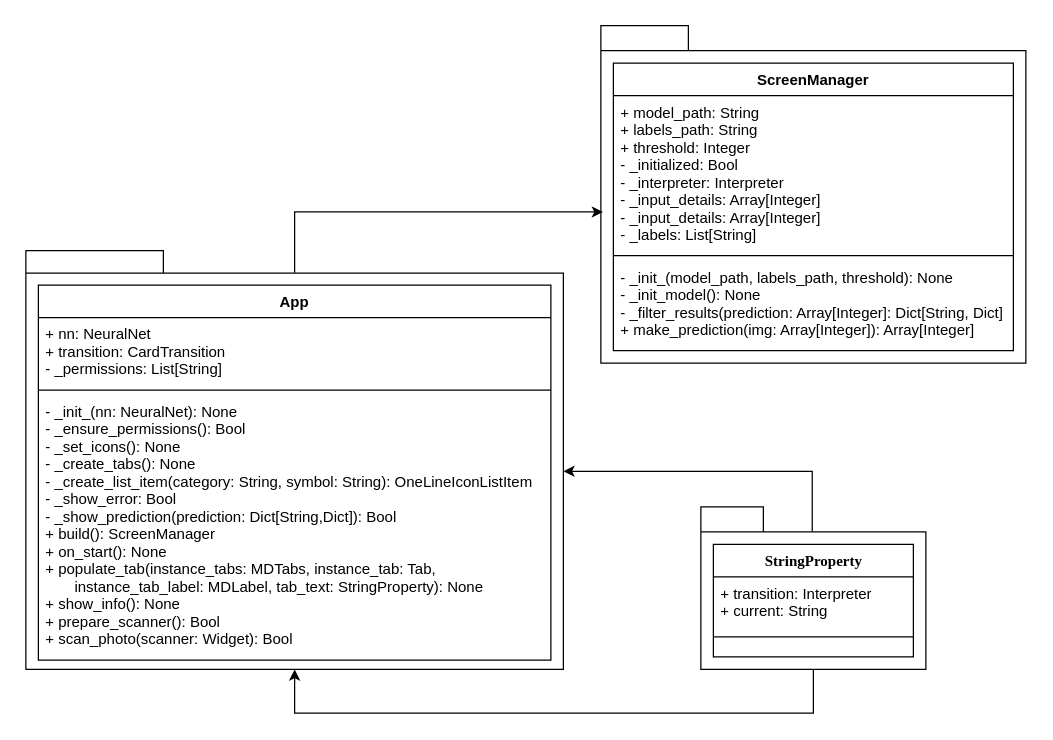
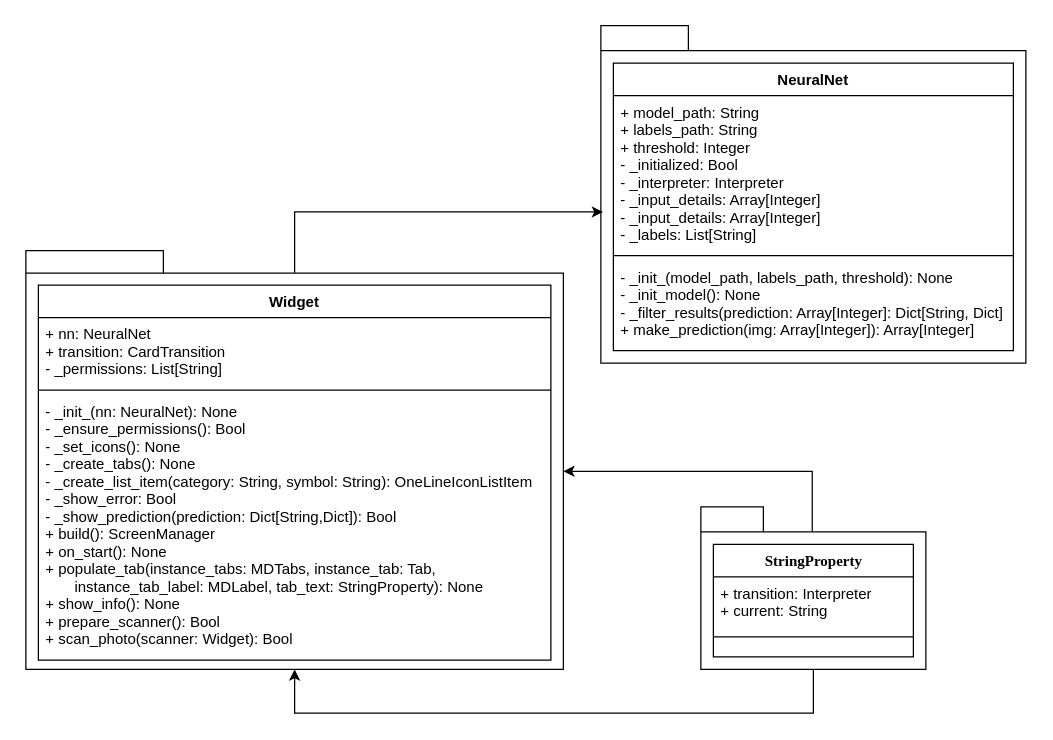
(813, 80) -> (813, 80)
(294, 302) -> (294, 302)
